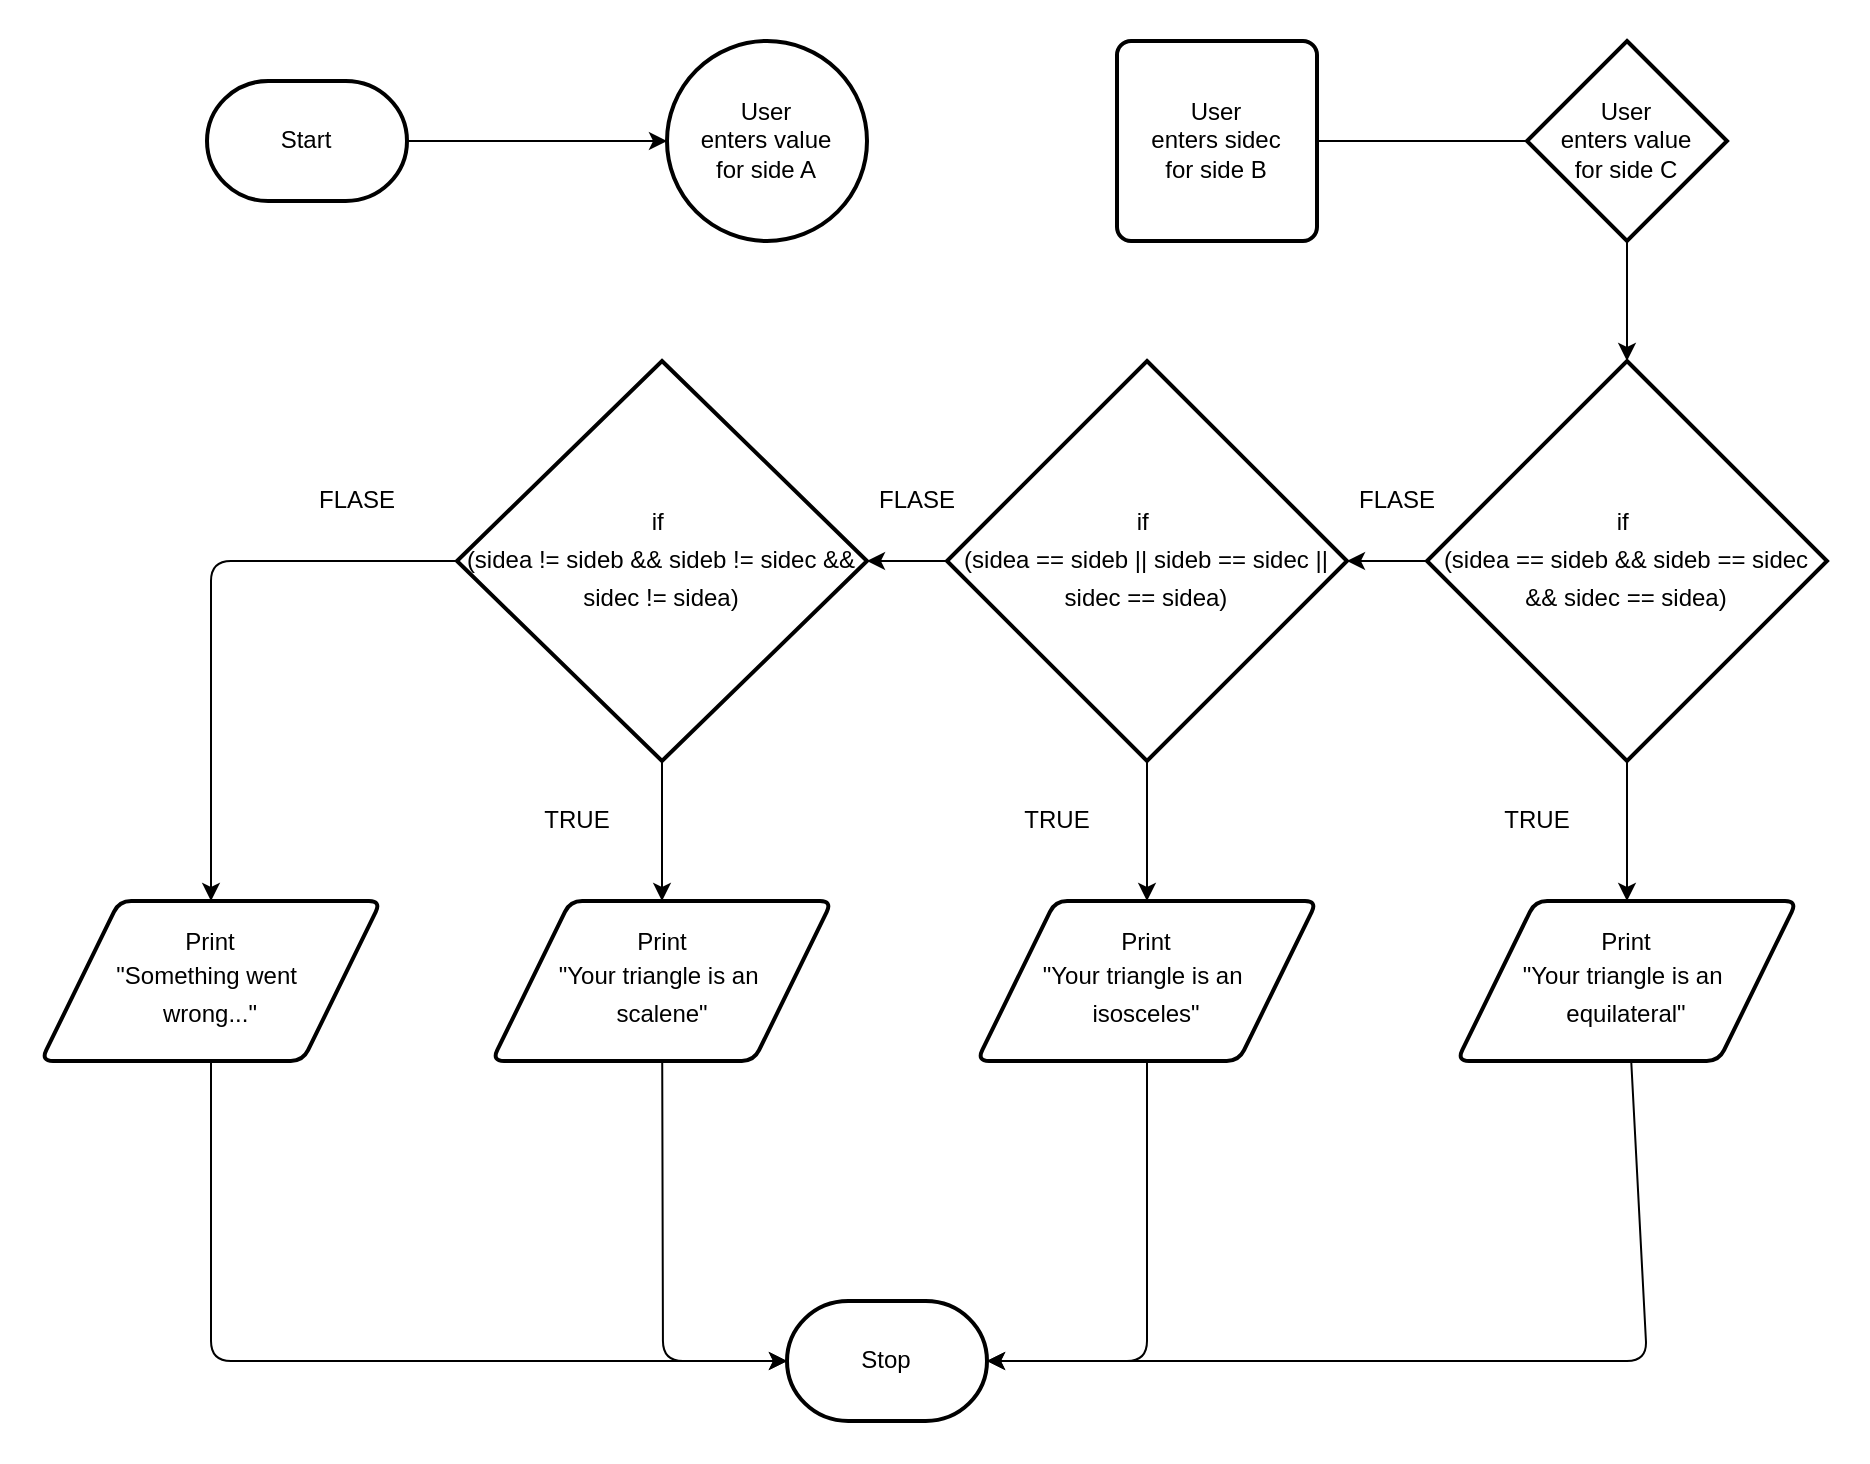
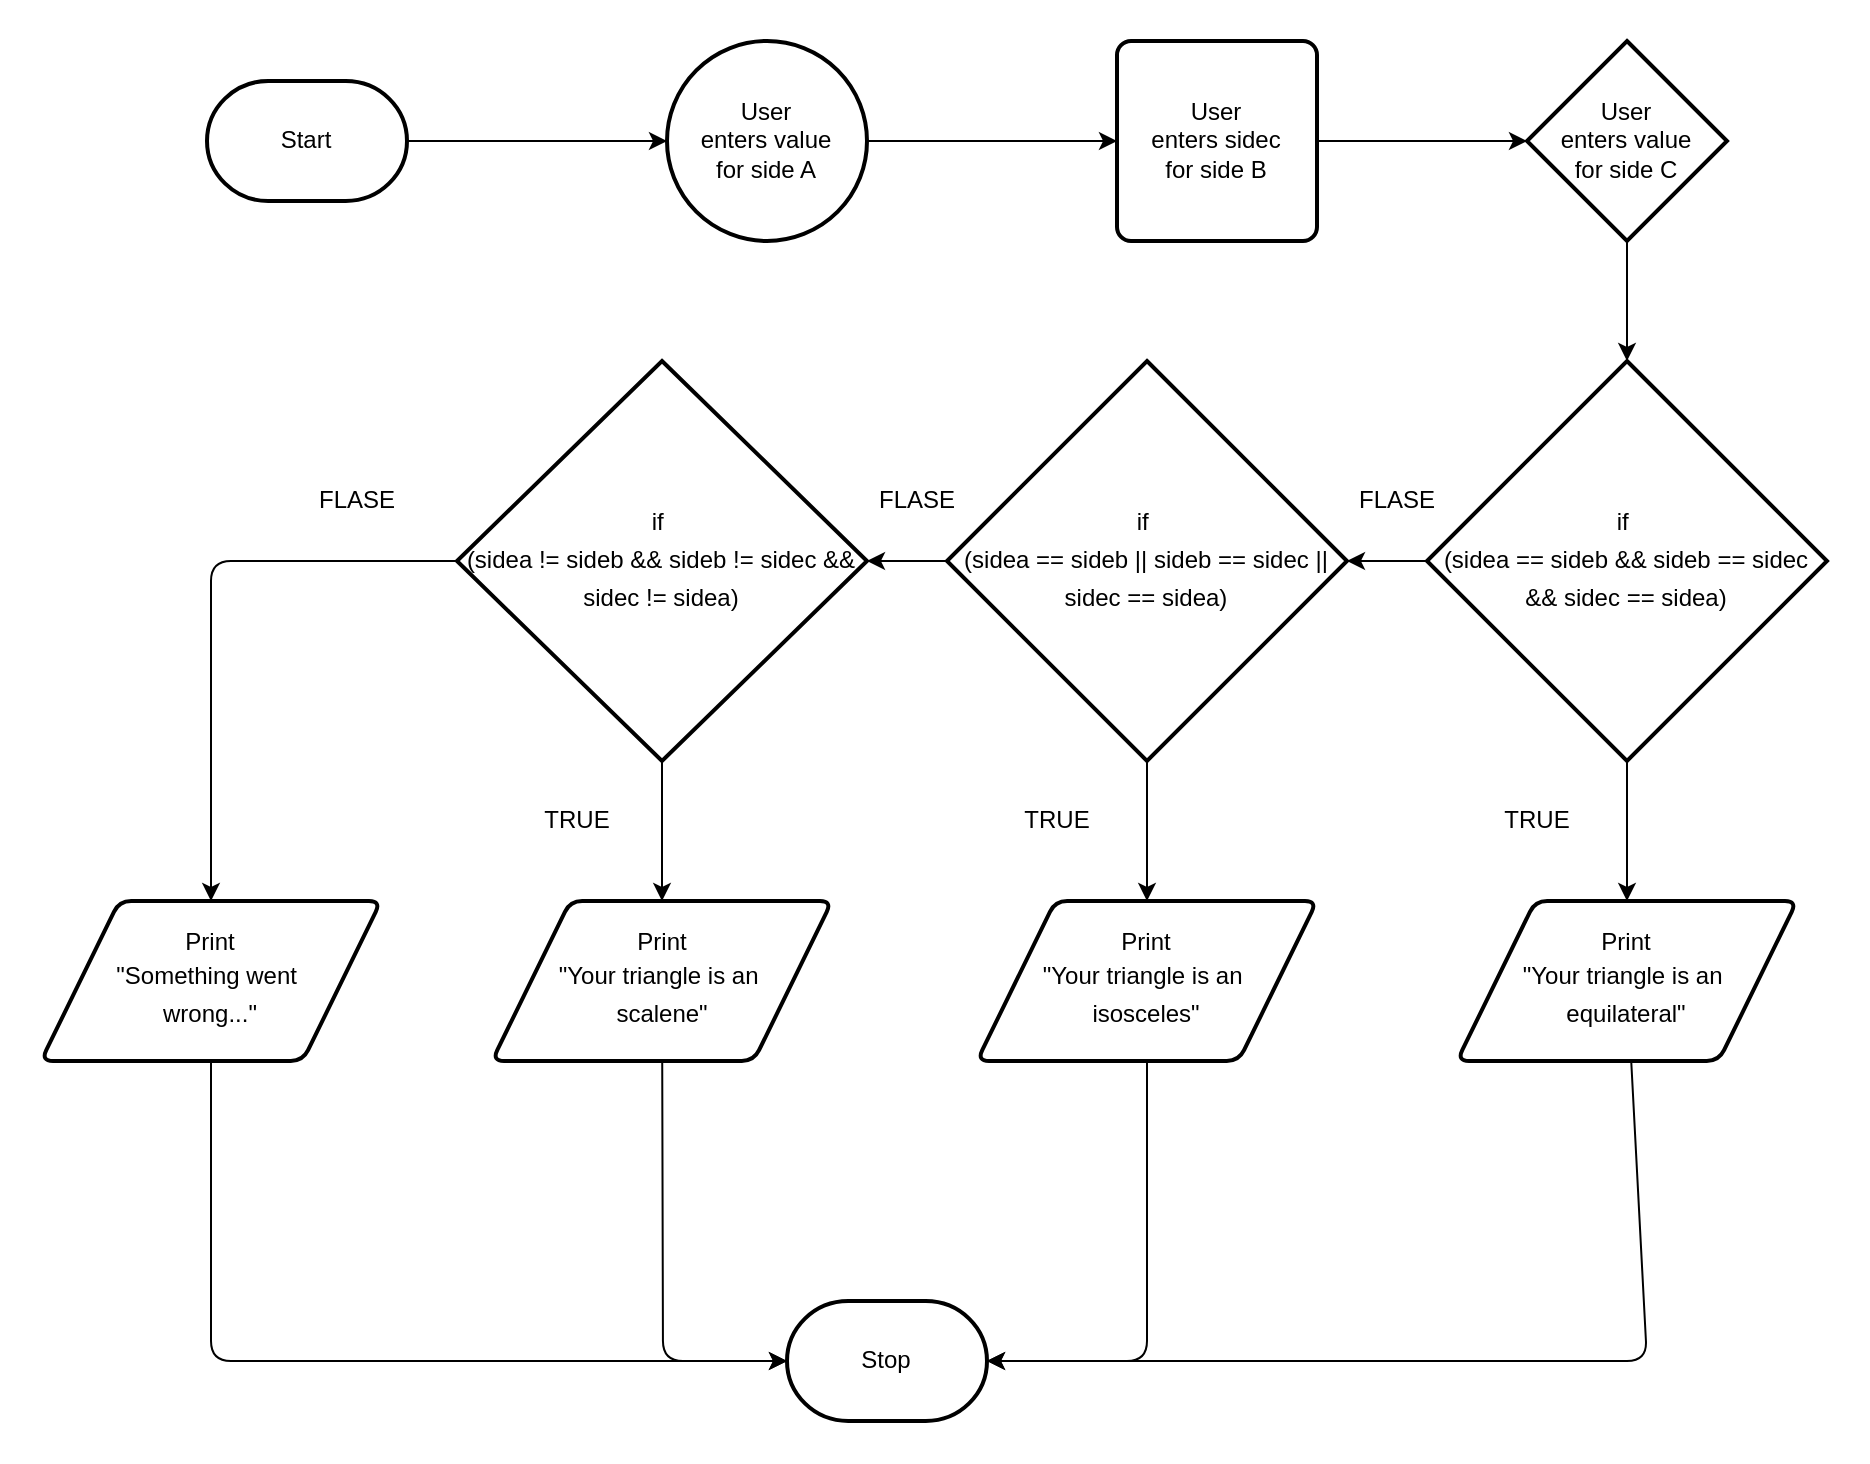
none -> (985, 141)
(1517, 141) -> (1512, 141)
